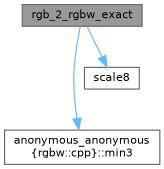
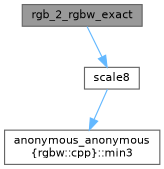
(74, 72) -> (101, 104)
